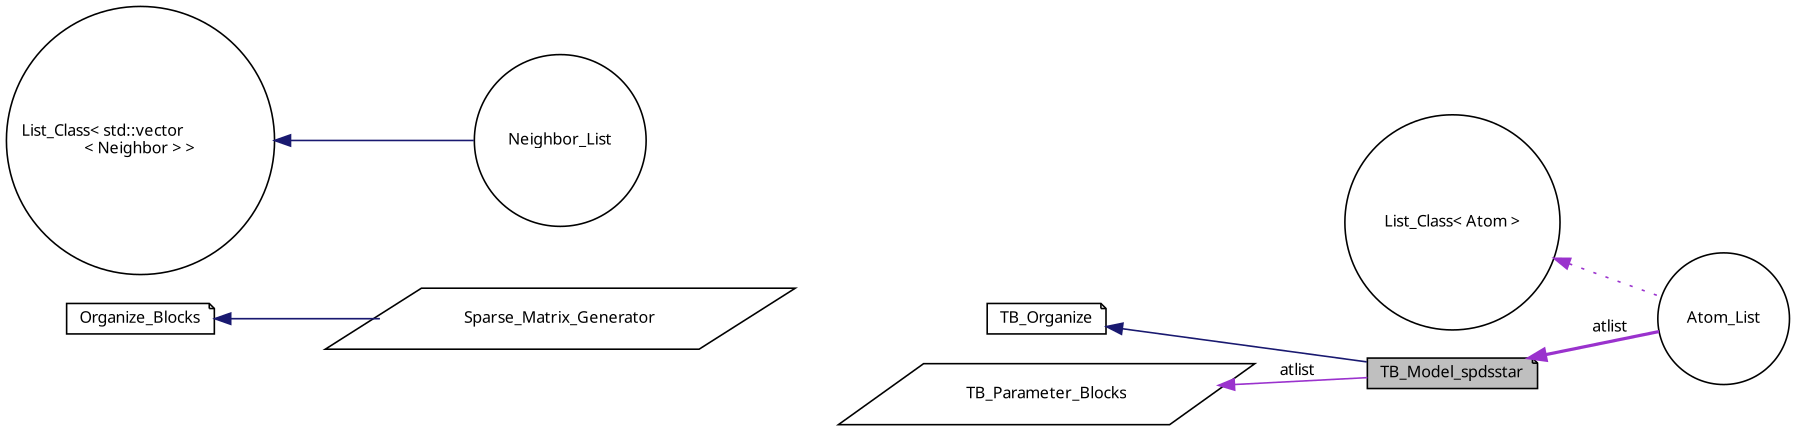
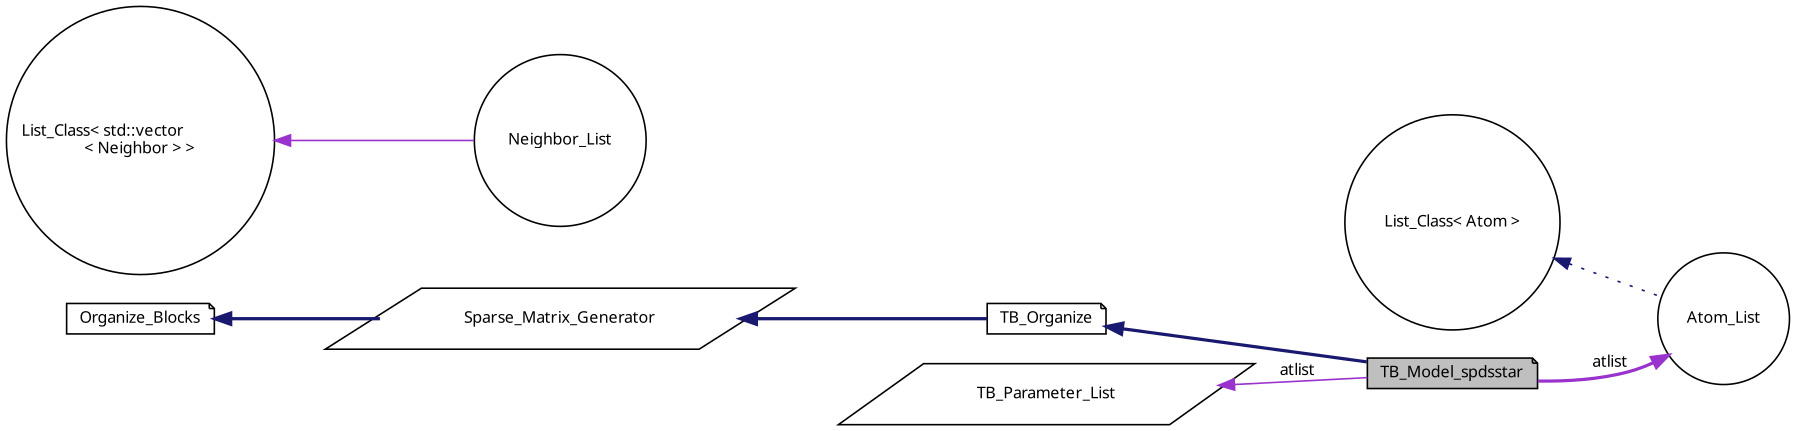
(382, 140) -> (382, 140)
(1615, 280) -> (1615, 280)
(305, 319) -> (305, 319)
none -> (872, 319)
(1602, 343) -> (1597, 378)
(1245, 345) -> (1245, 345)
(1047, 394) -> (1047, 394)
